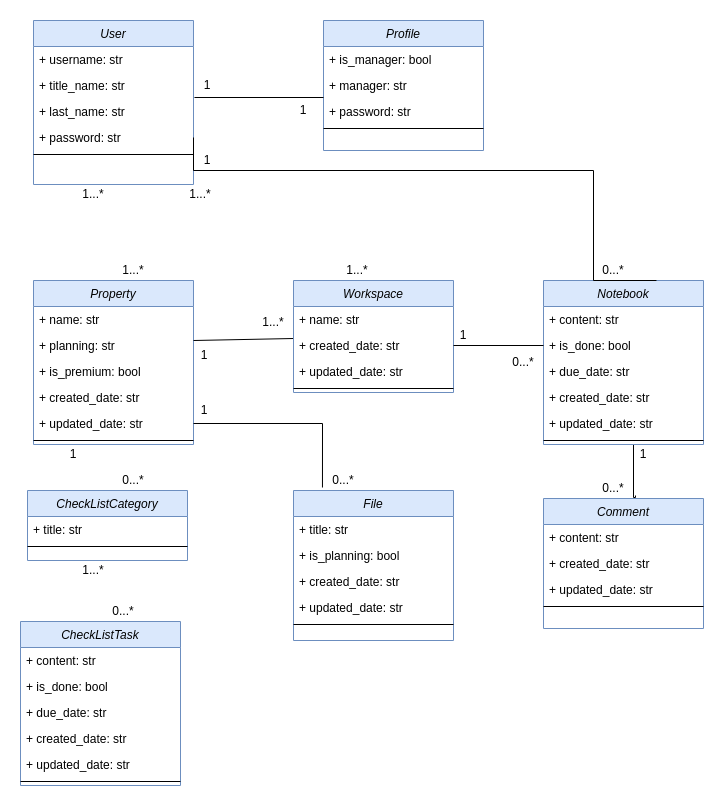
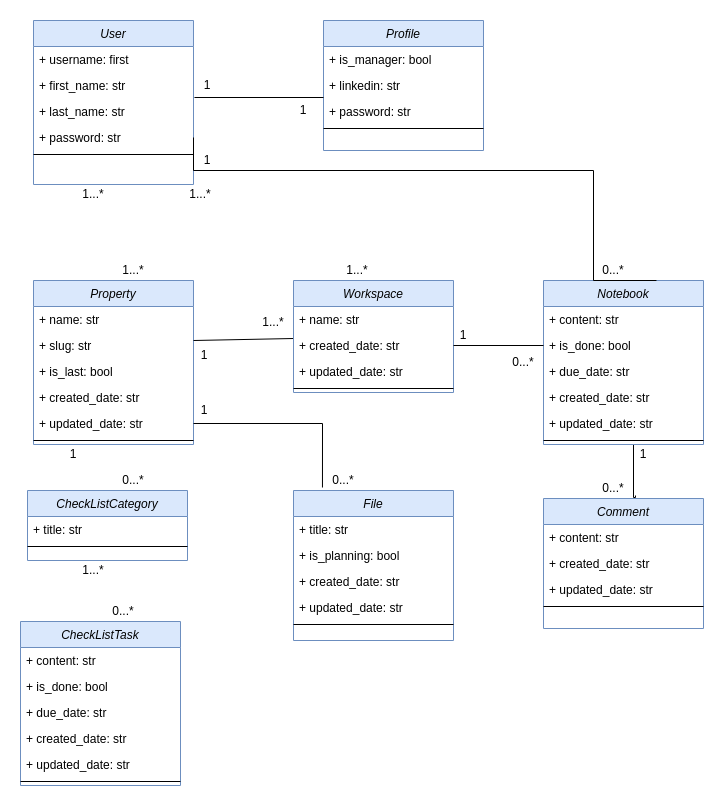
(85, 60) -> (90, 60)
(88, 86) -> (90, 86)
(371, 86) -> (370, 86)
(82, 346) -> (70, 346)
(90, 372) -> (80, 372)
